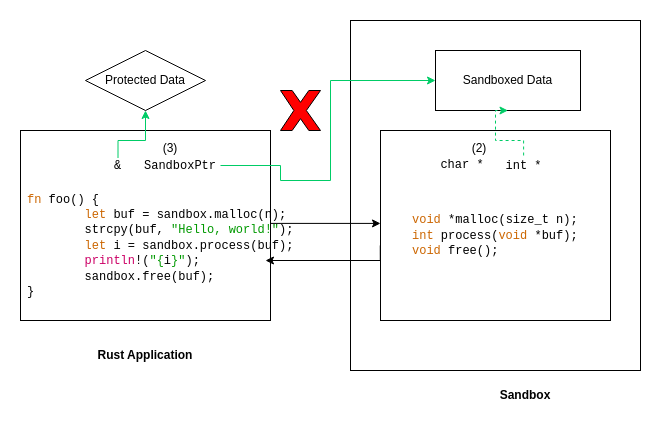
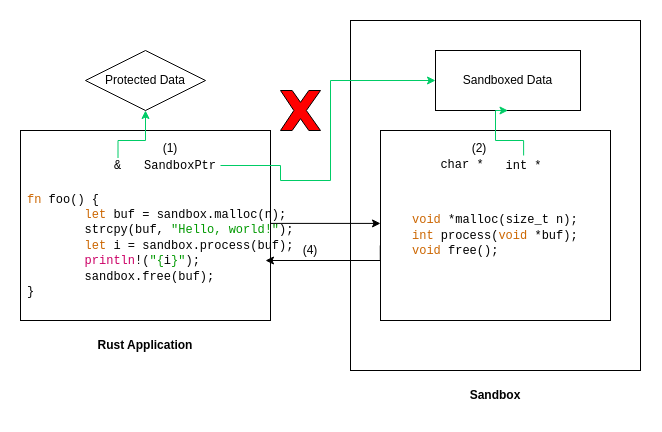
(499, 141) -> (499, 141)
(171, 149) -> (171, 149)
none -> (311, 251)
(146, 356) -> (146, 346)
(526, 396) -> (496, 396)
